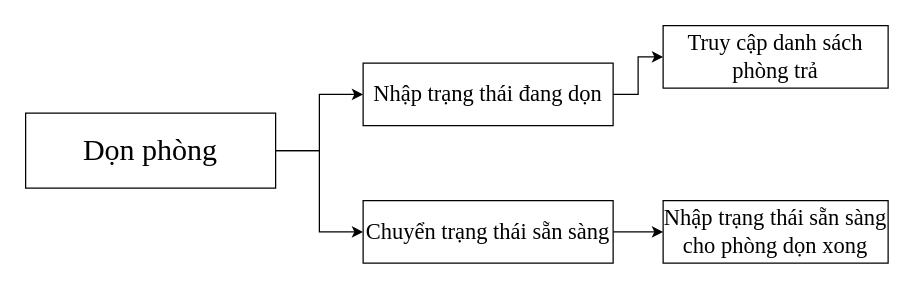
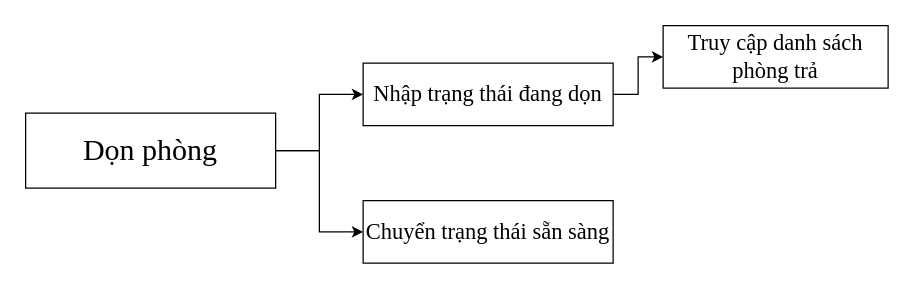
(634, 232) -> none
(776, 232) -> none
